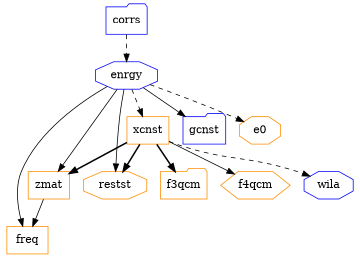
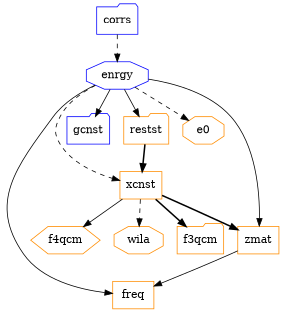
(133, 155) -> (144, 154)
(115, 185) -> (146, 130)
(329, 185) -> (139, 240)
